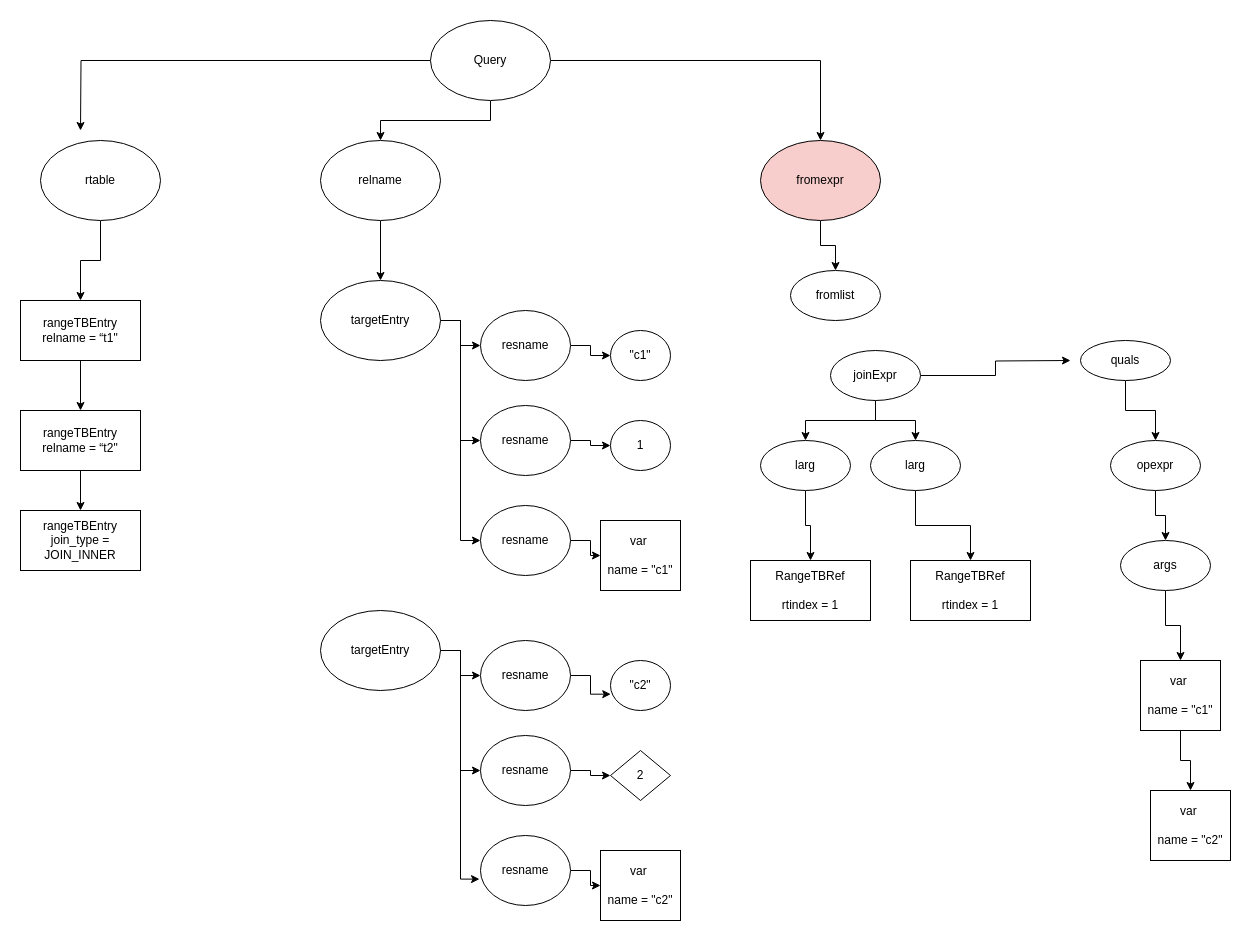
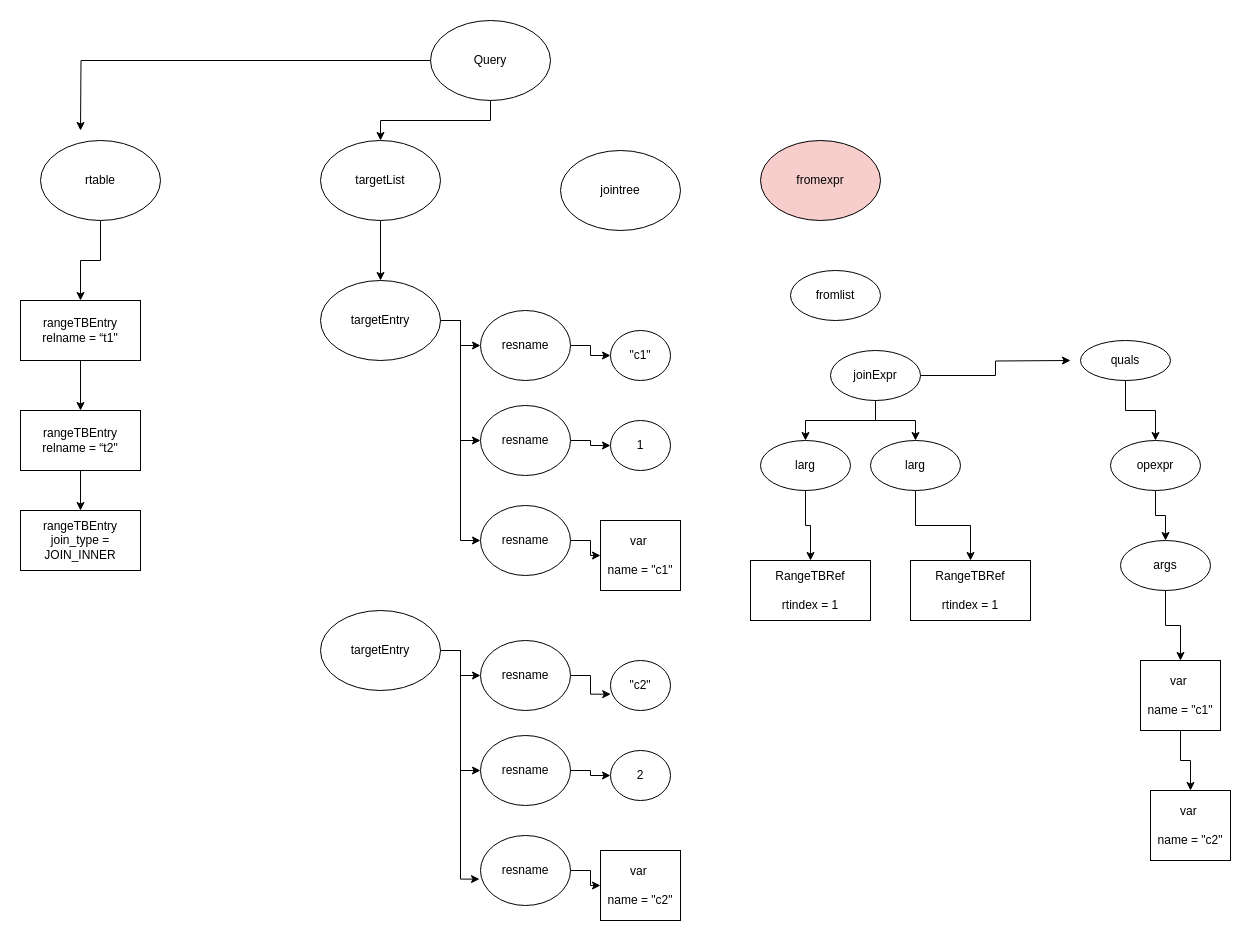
(722, 61) -> none
(381, 181) -> (381, 181)
none -> (621, 191)
(825, 246) -> none
(641, 776) -> (641, 776)
